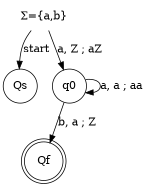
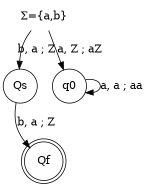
(37, 50) -> (37, 50)
(58, 119) -> (16, 123)
